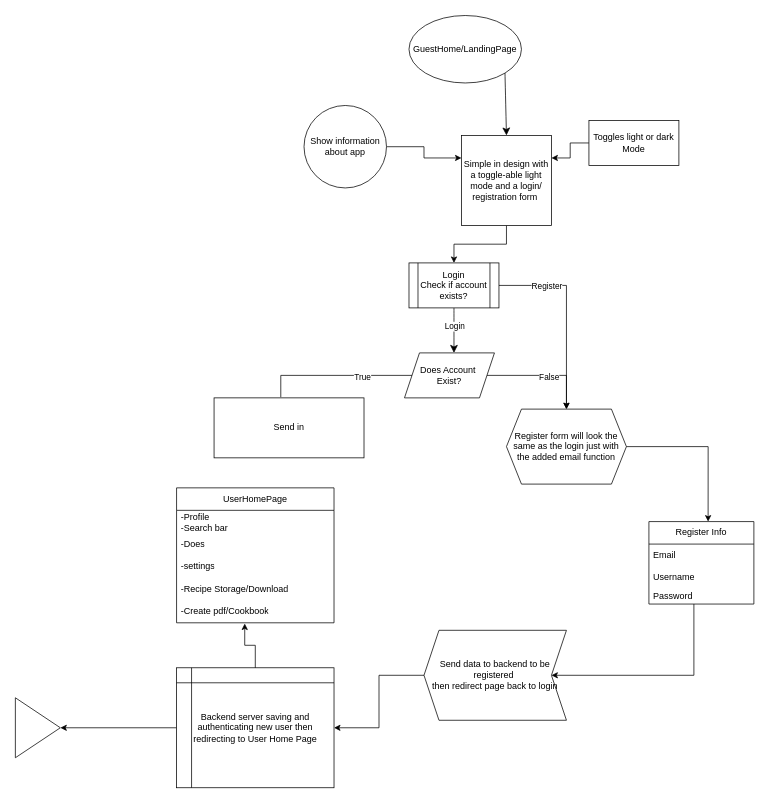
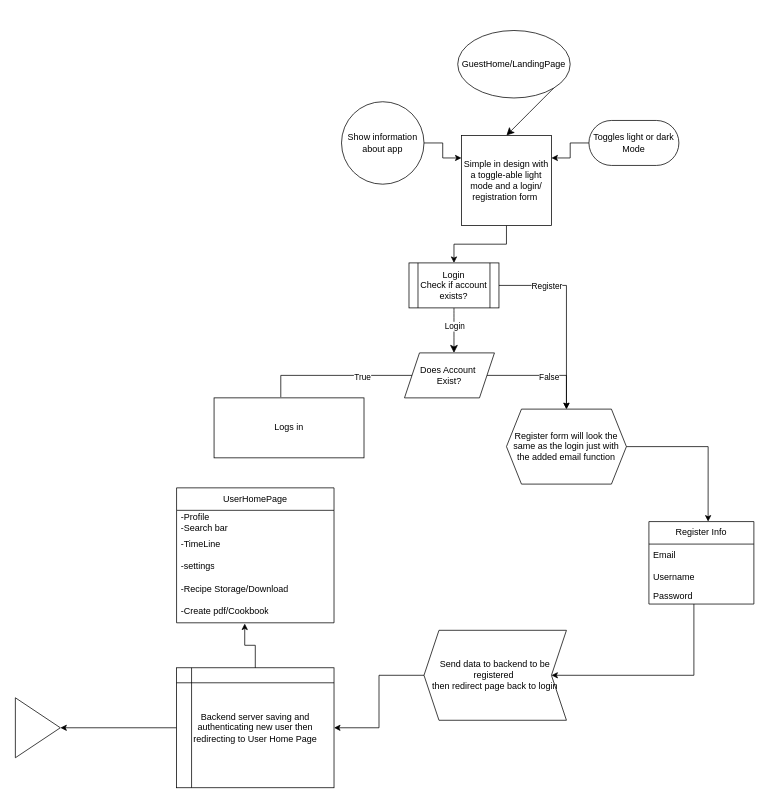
(465, 49) -> (514, 64)
(634, 143) -> (634, 143)
(345, 147) -> (383, 143)
(289, 428) -> (289, 428)
(194, 544) -> (201, 544)
